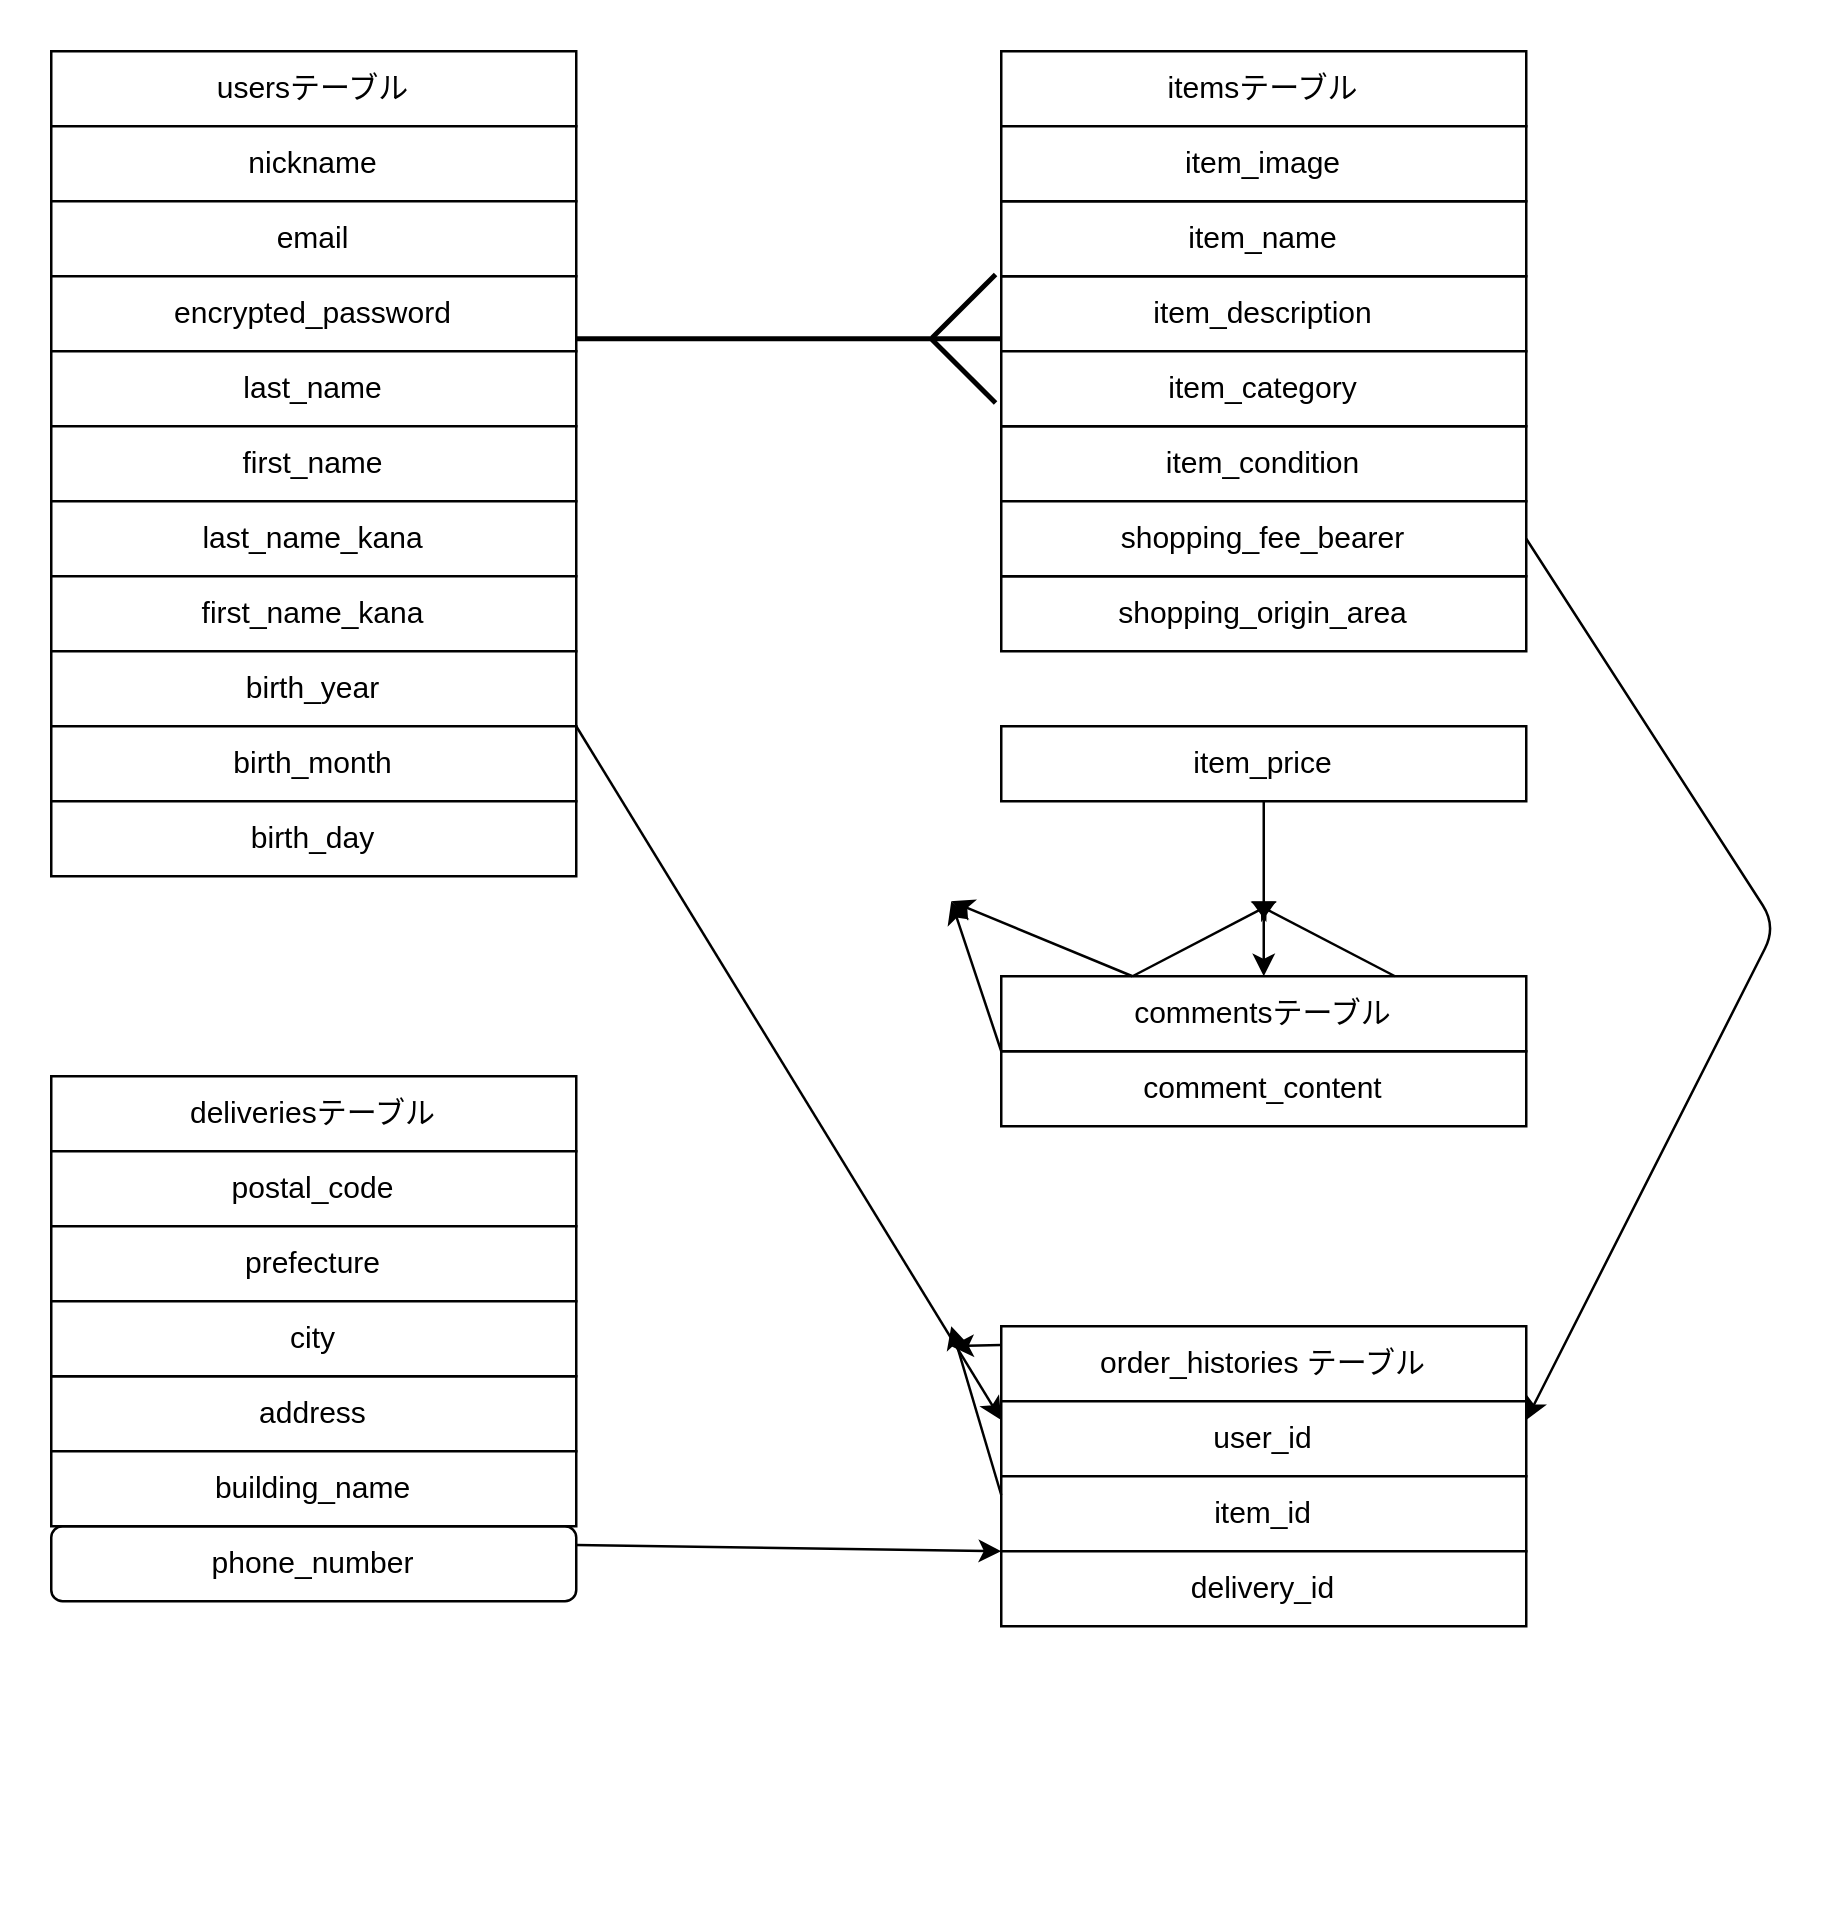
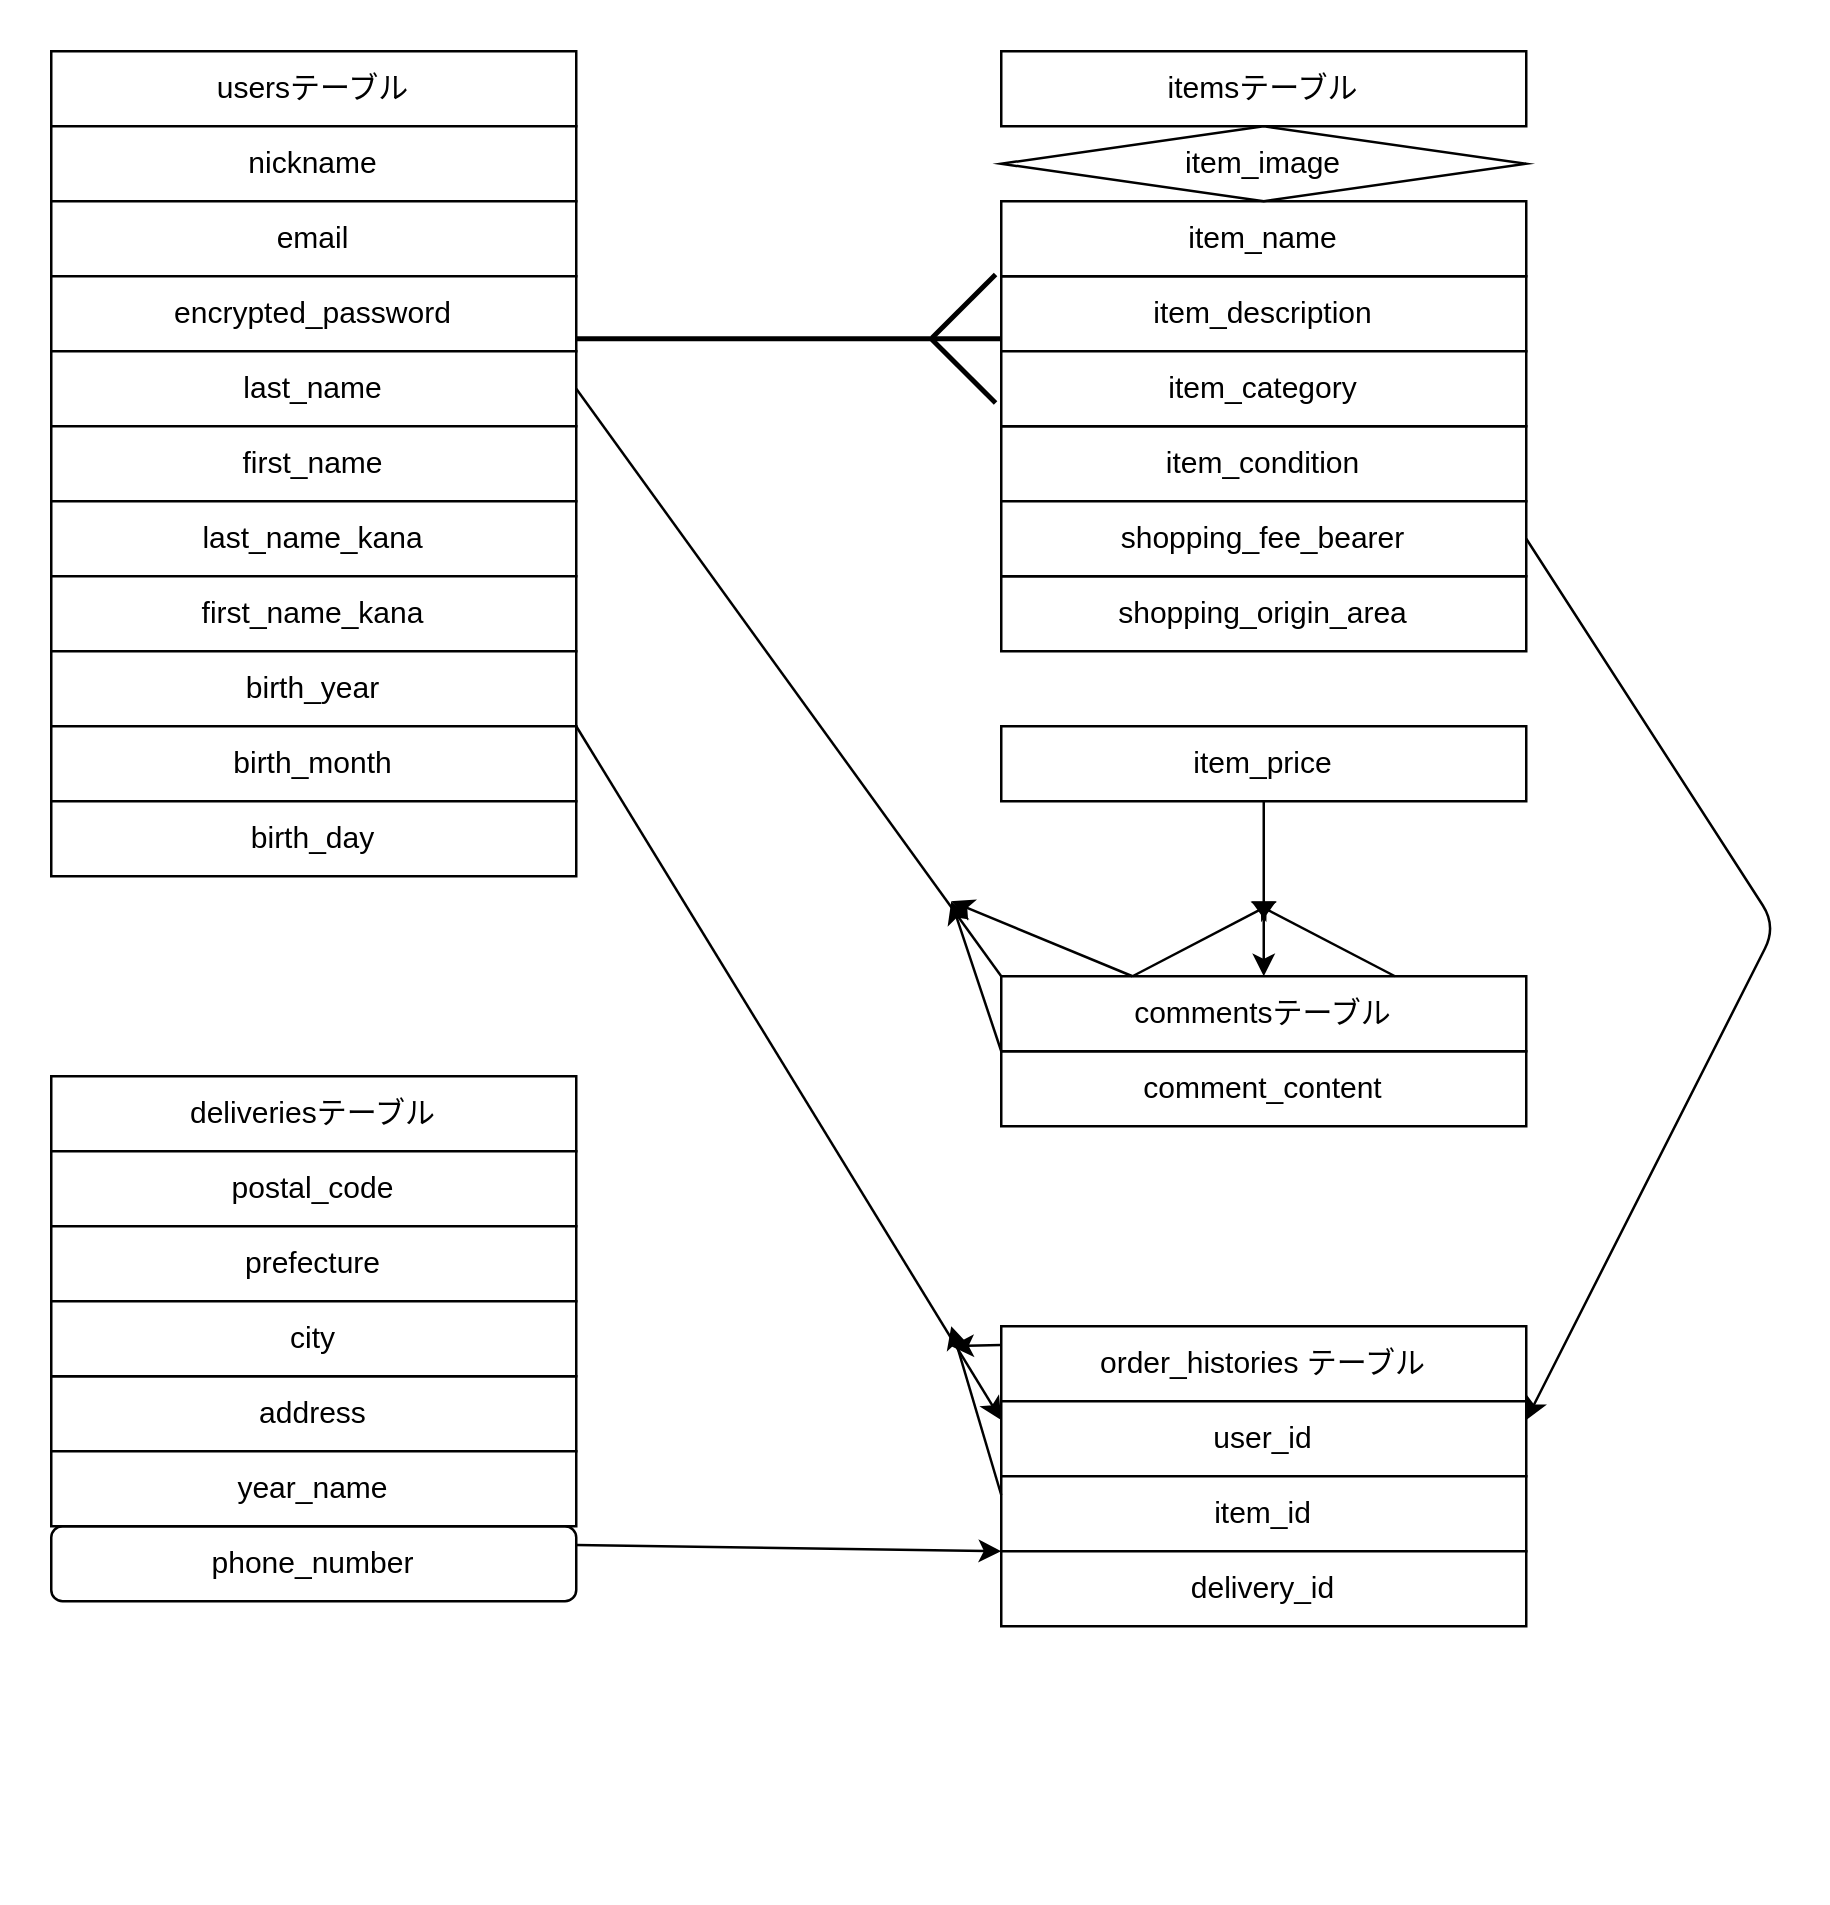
(1264, 164) -> (1264, 164)
none -> (764, 648)
(314, 1489) -> (314, 1489)
